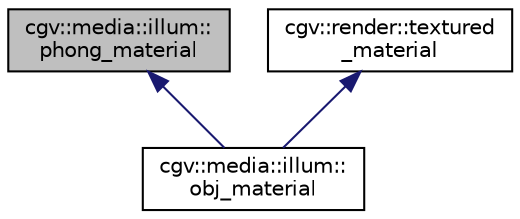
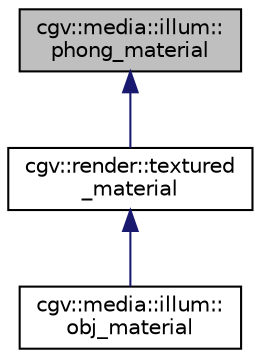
(194, 117) -> (130, 120)
